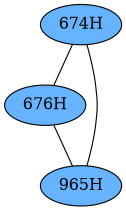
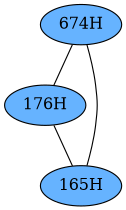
(45, 105) -> (45, 105)
(81, 186) -> (81, 186)
